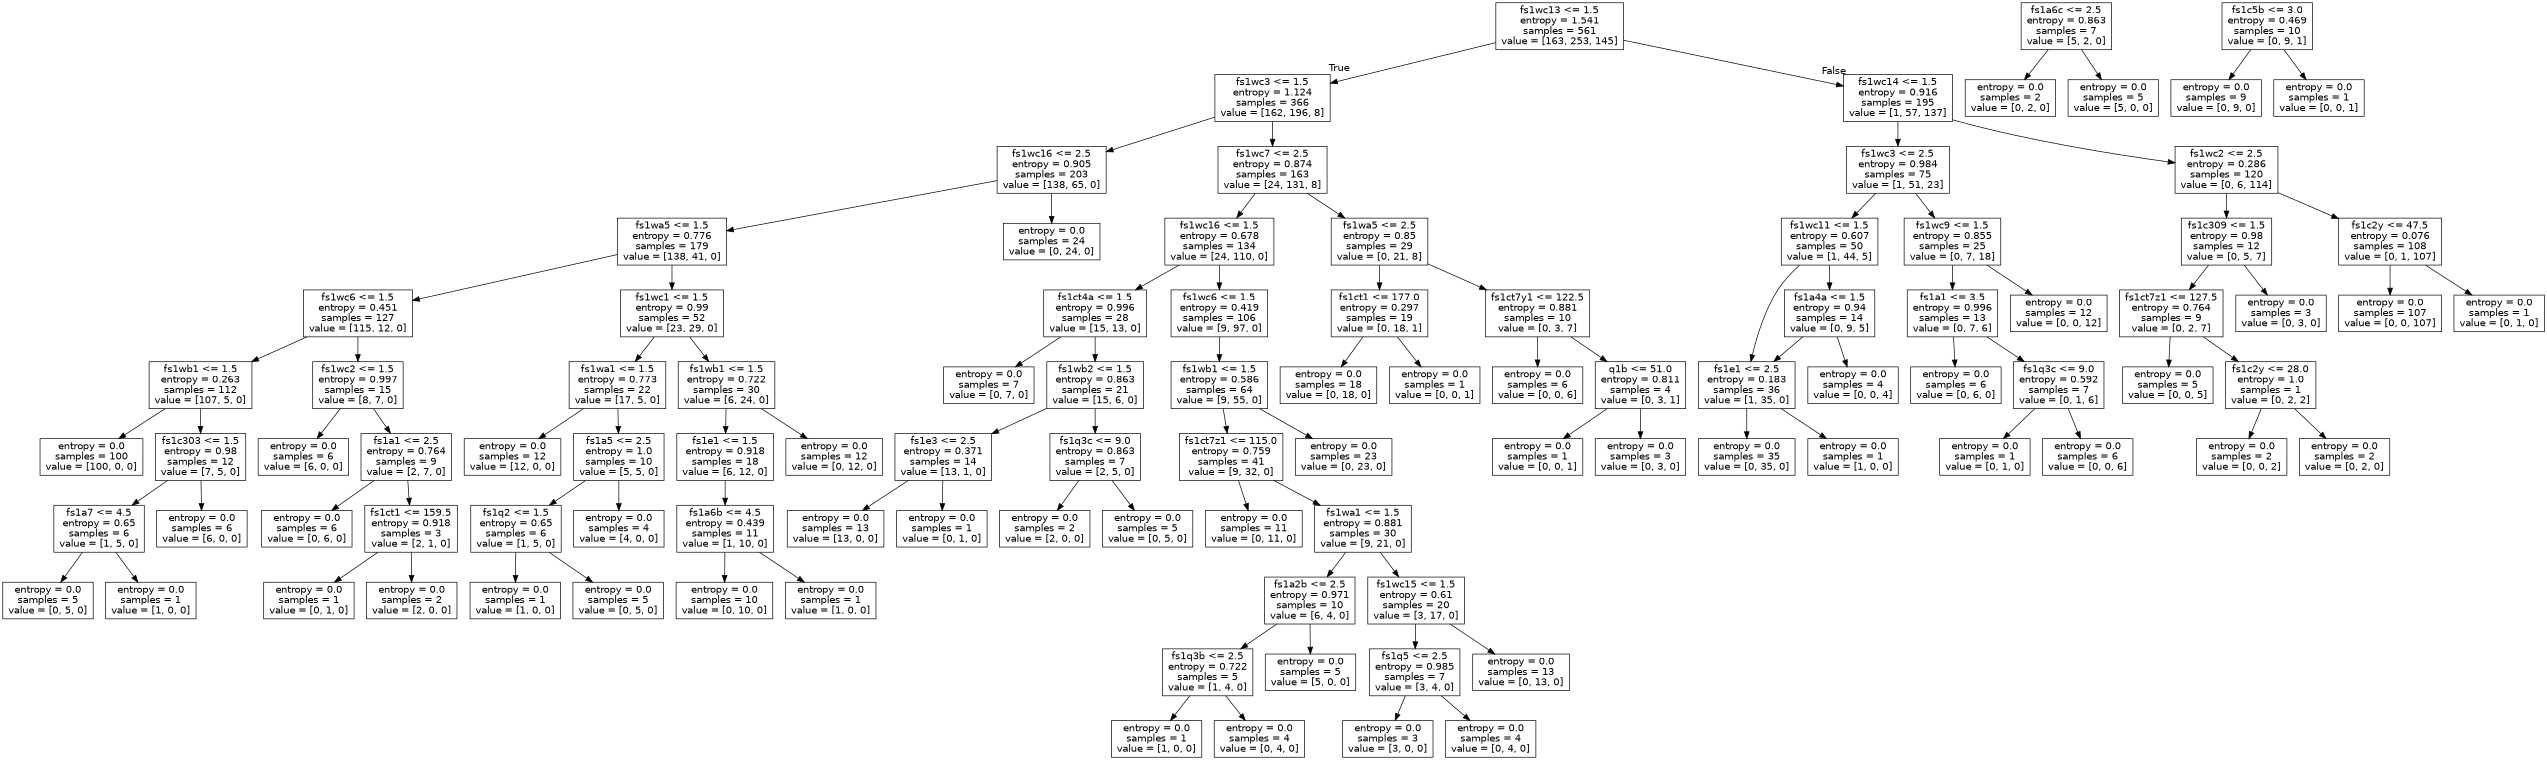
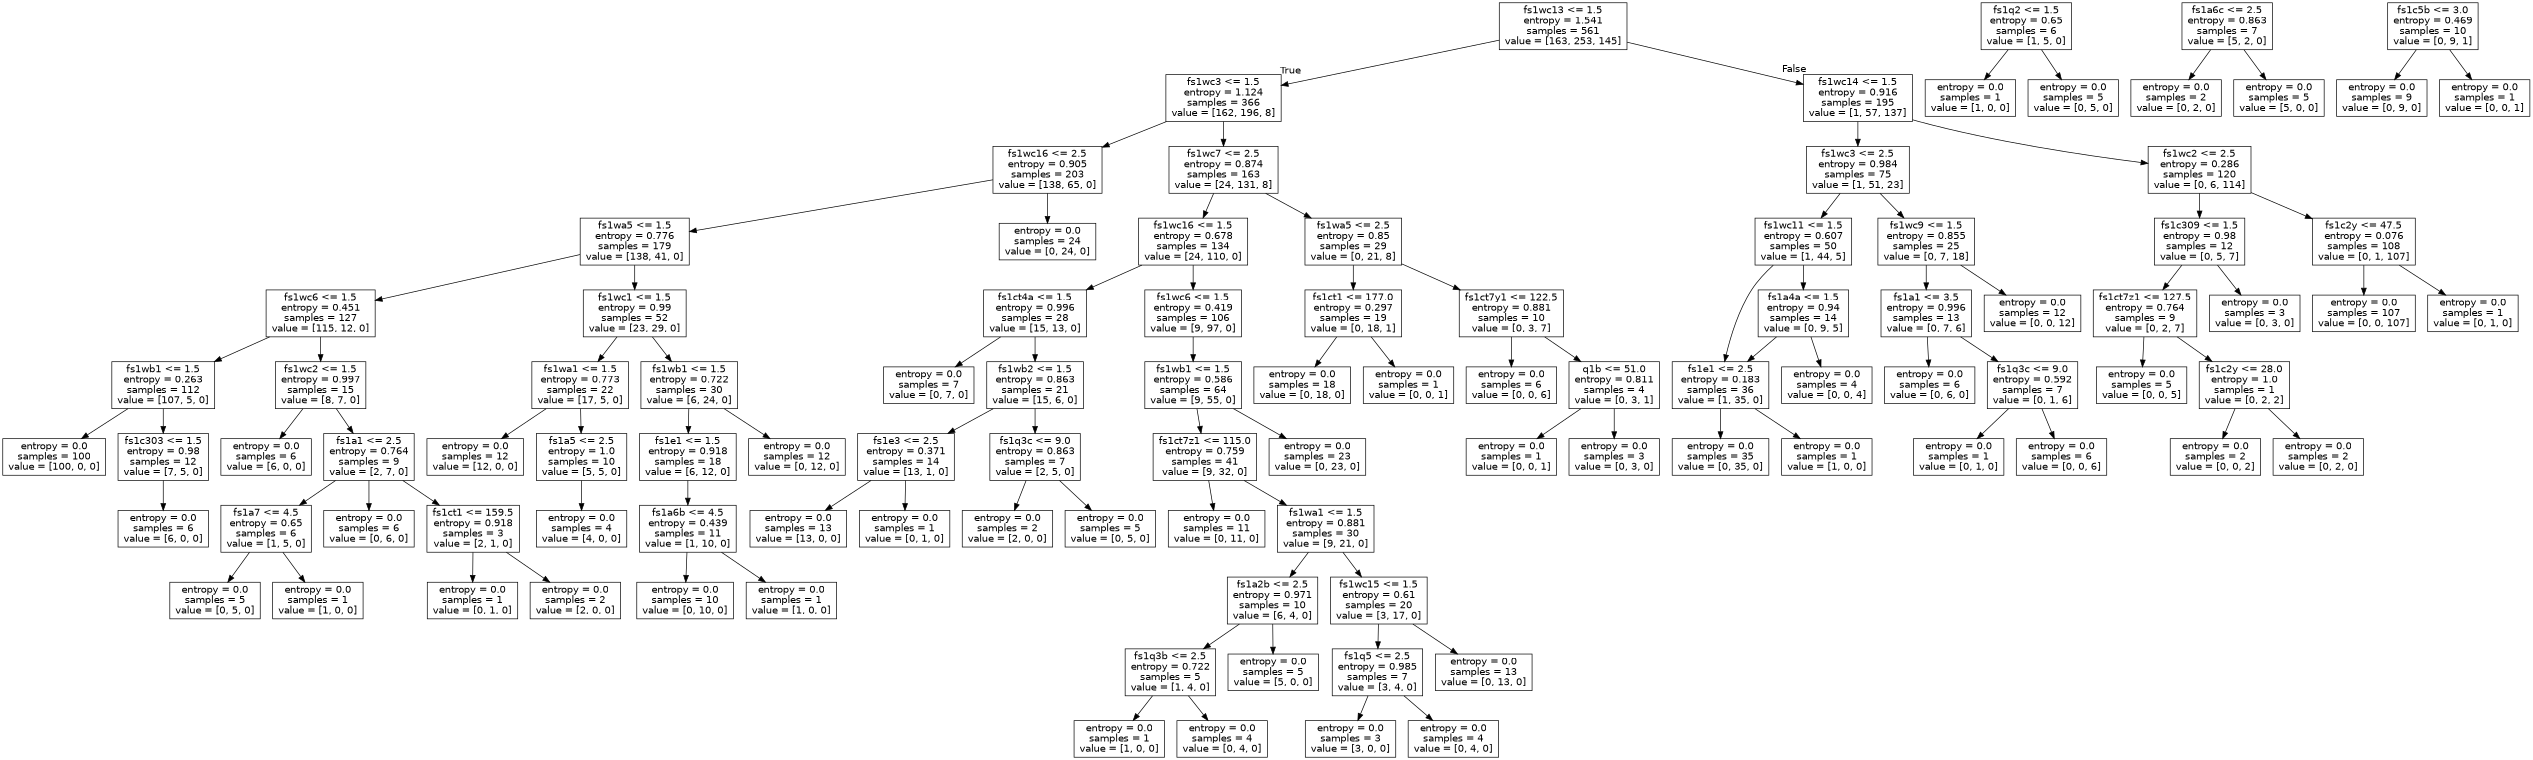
(153, 491) -> (320, 491)
(570, 491) -> none
